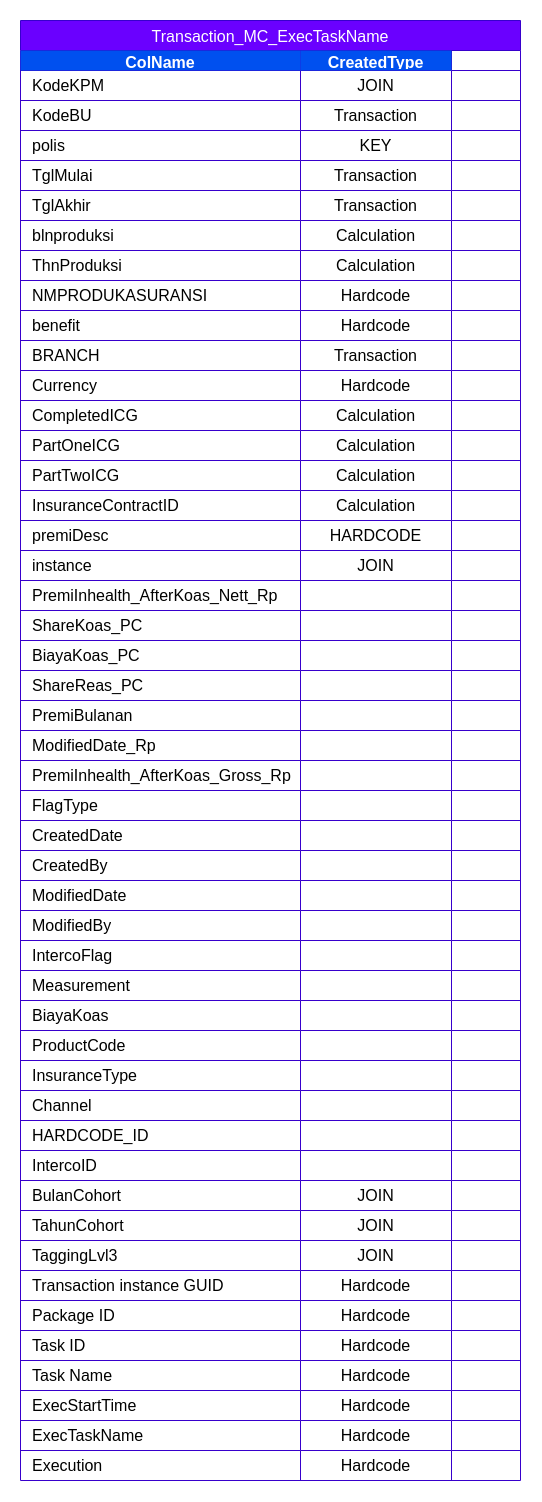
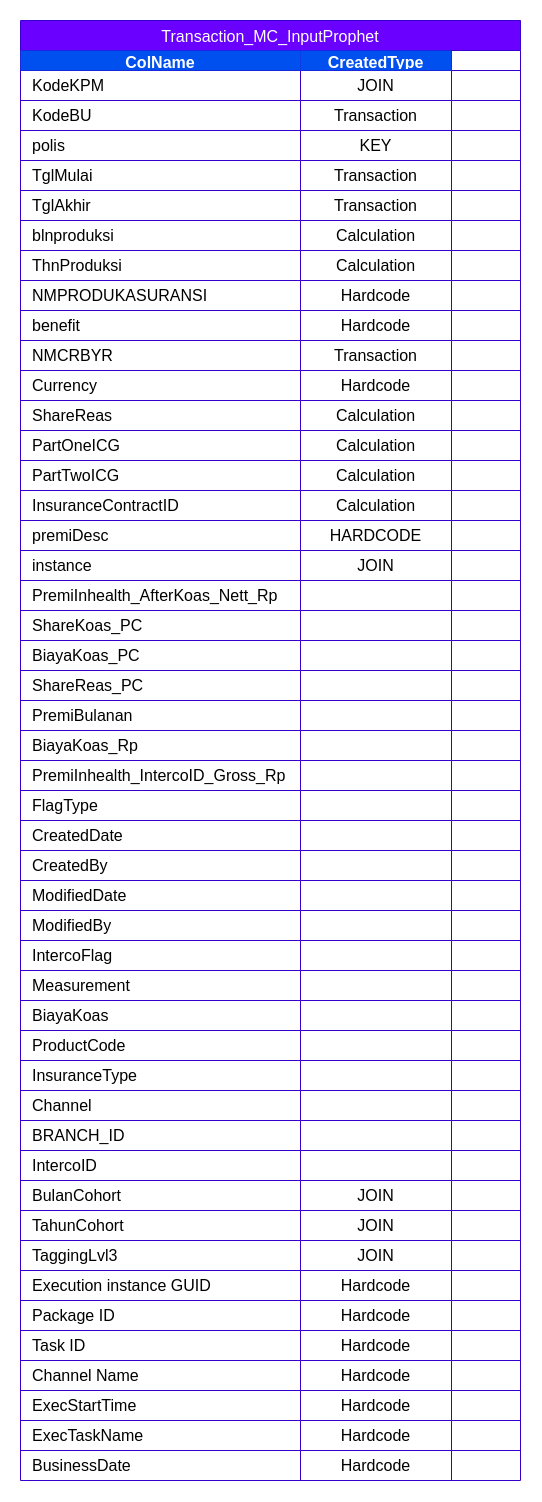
(270, 37) -> (270, 37)
(59, 356) -> (64, 356)
(84, 416) -> (73, 416)
(96, 746) -> (84, 746)
(167, 776) -> (167, 776)
(82, 1136) -> (73, 1136)
(136, 1286) -> (127, 1286)
(71, 1376) -> (82, 1376)
(71, 1466) -> (84, 1466)
